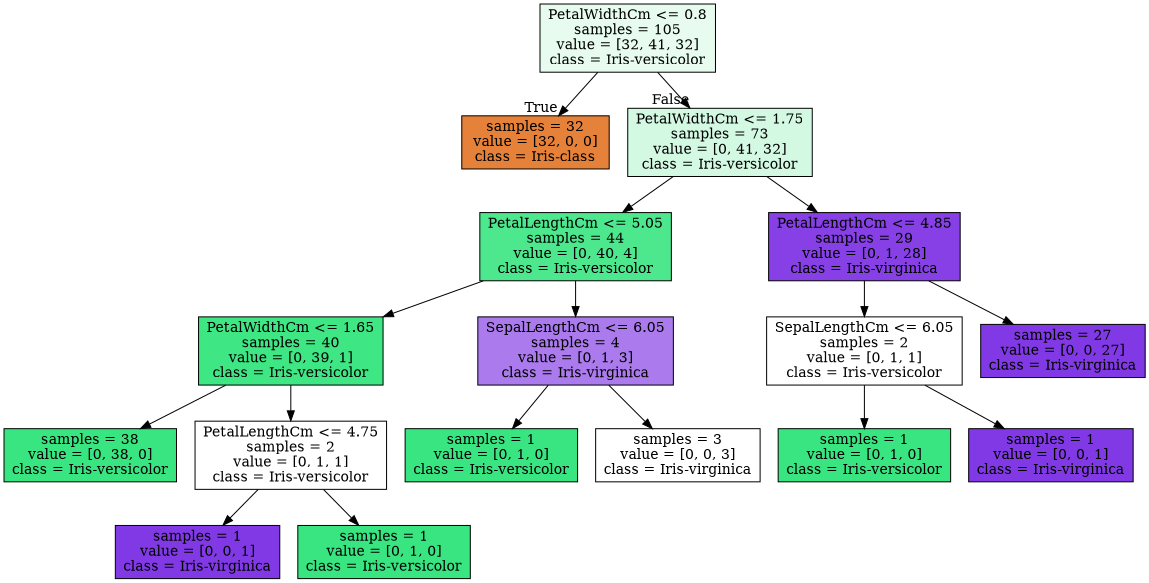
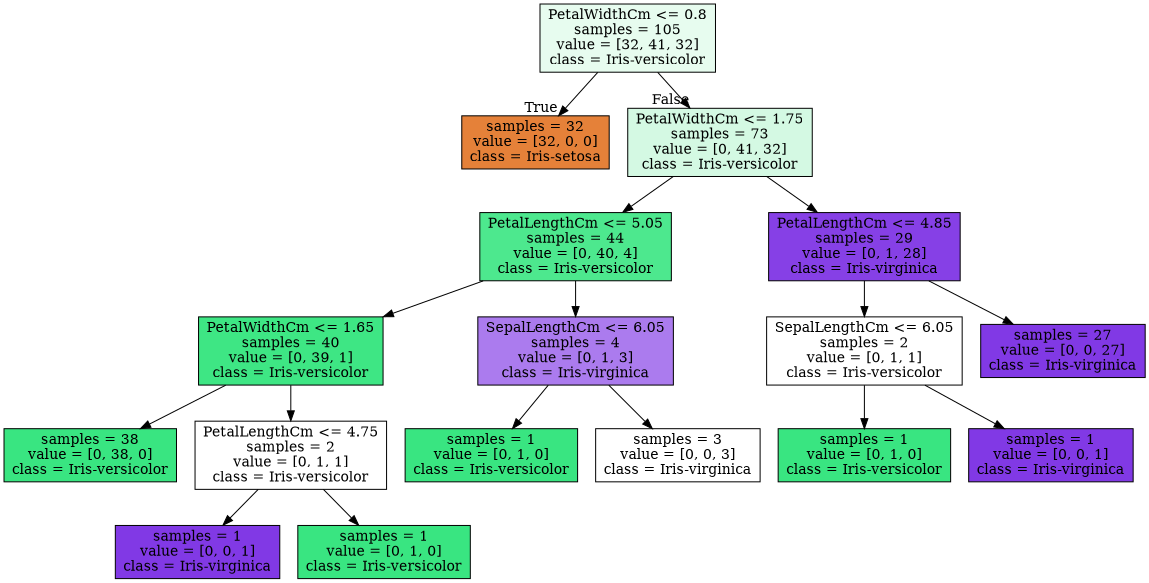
(535, 142) -> (535, 142)
